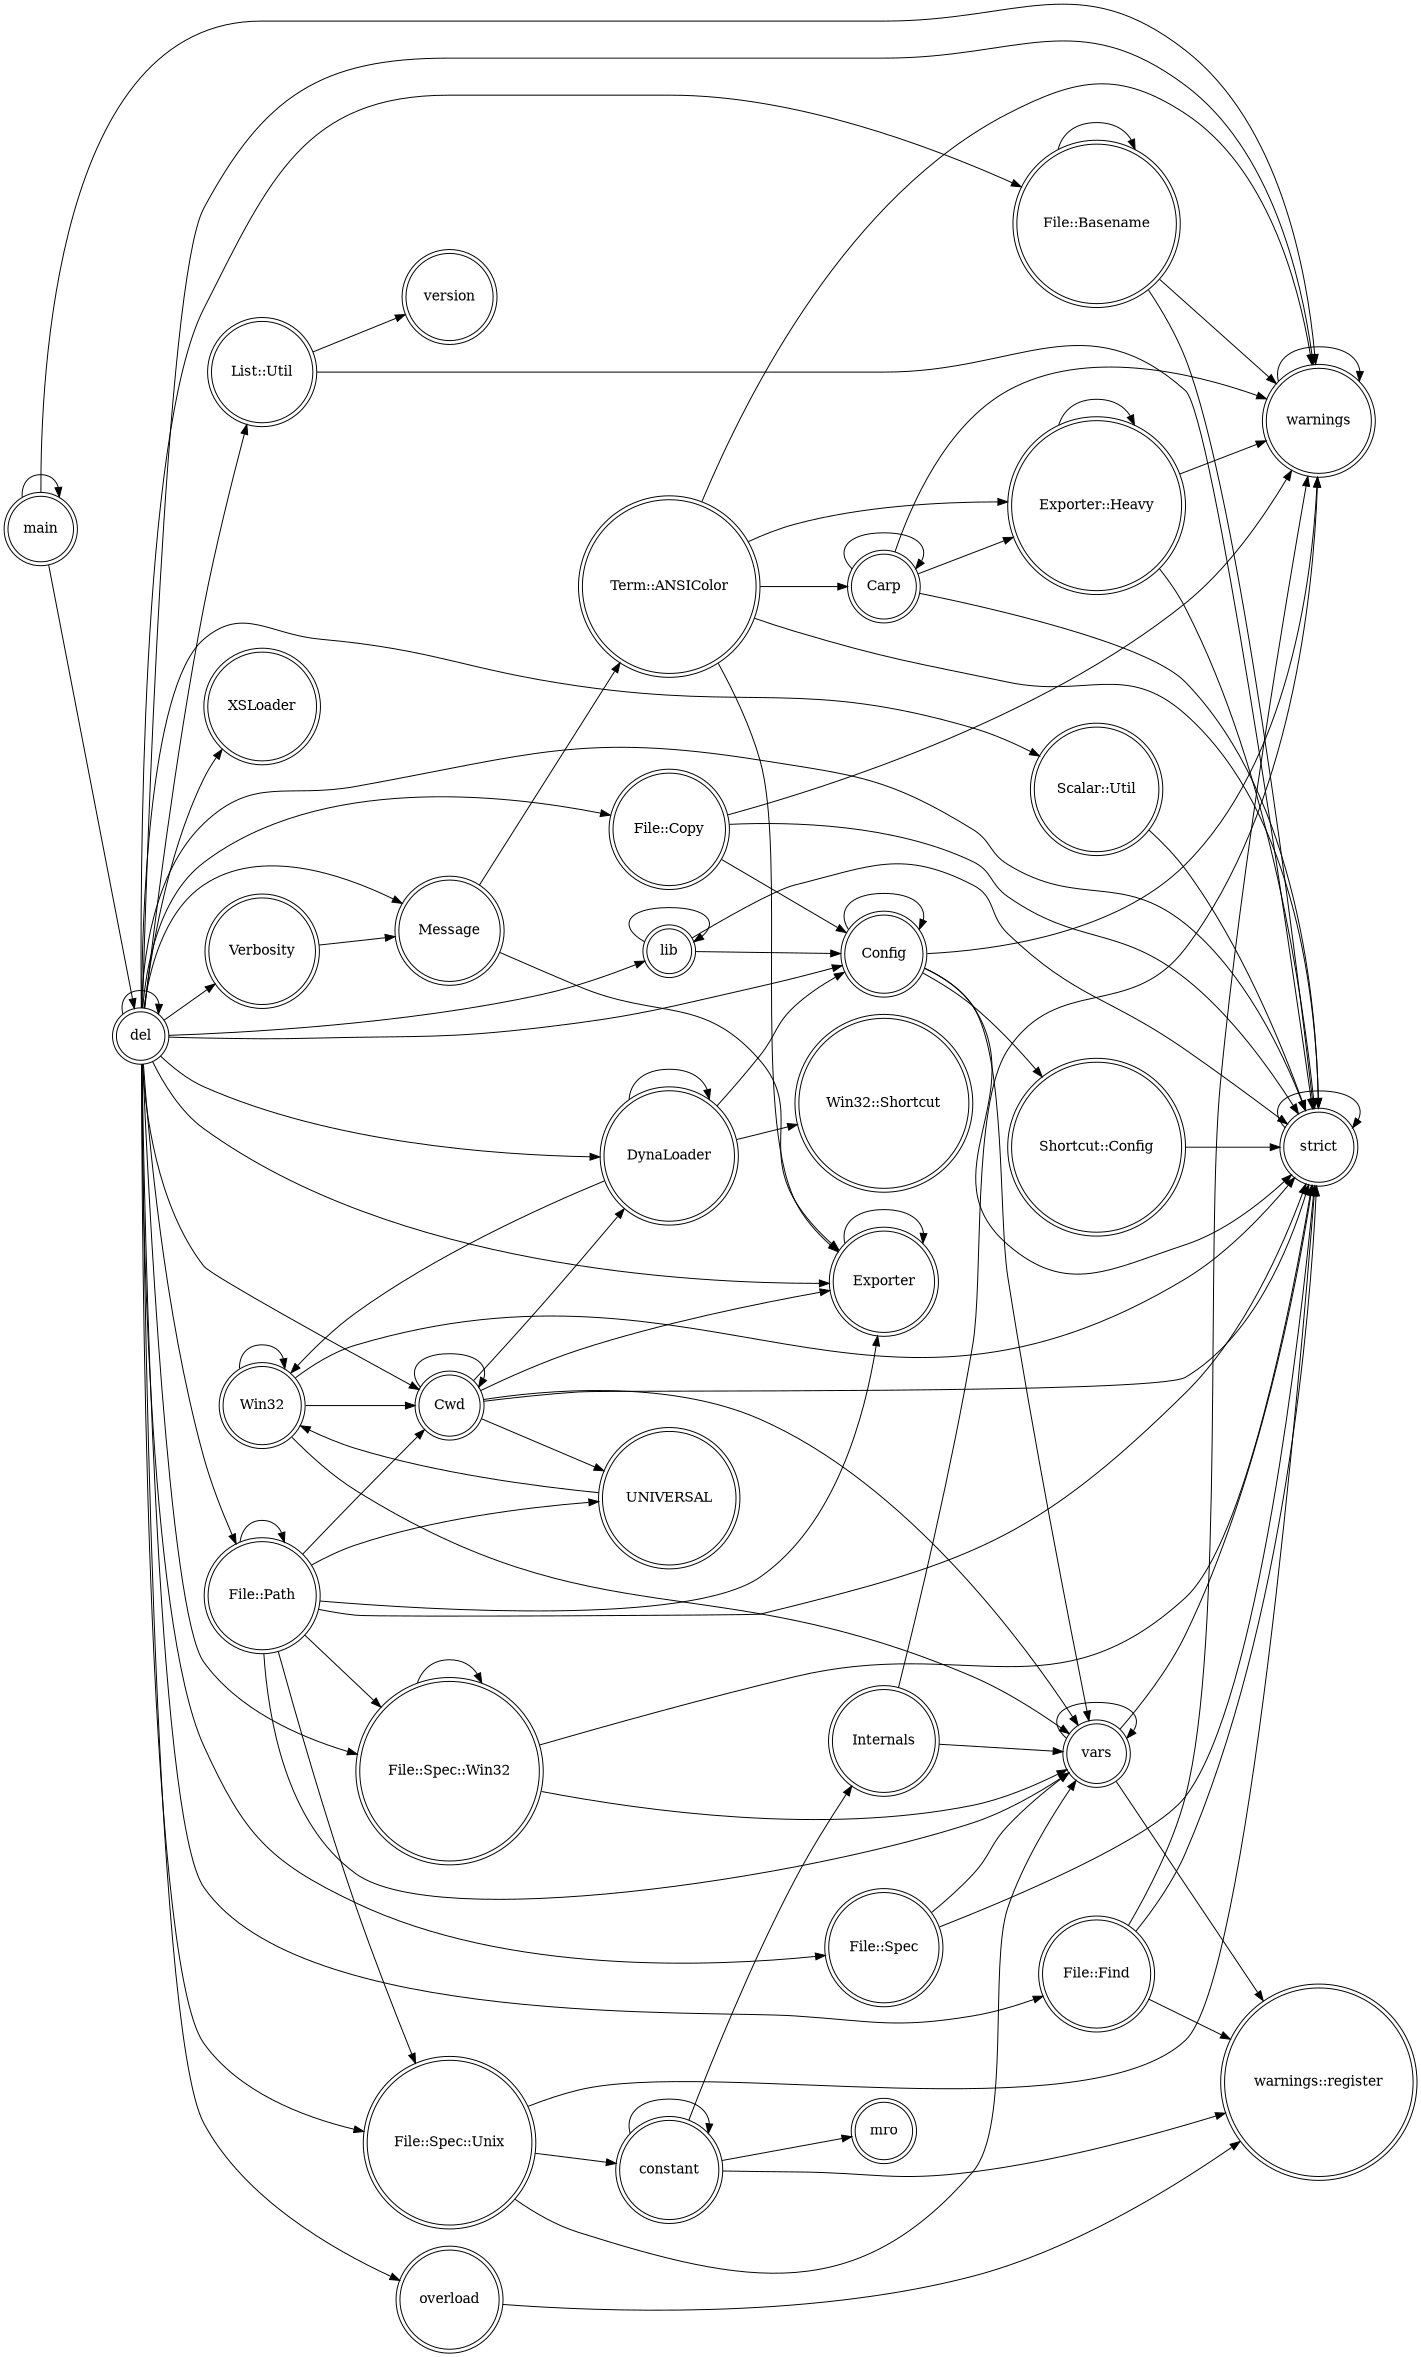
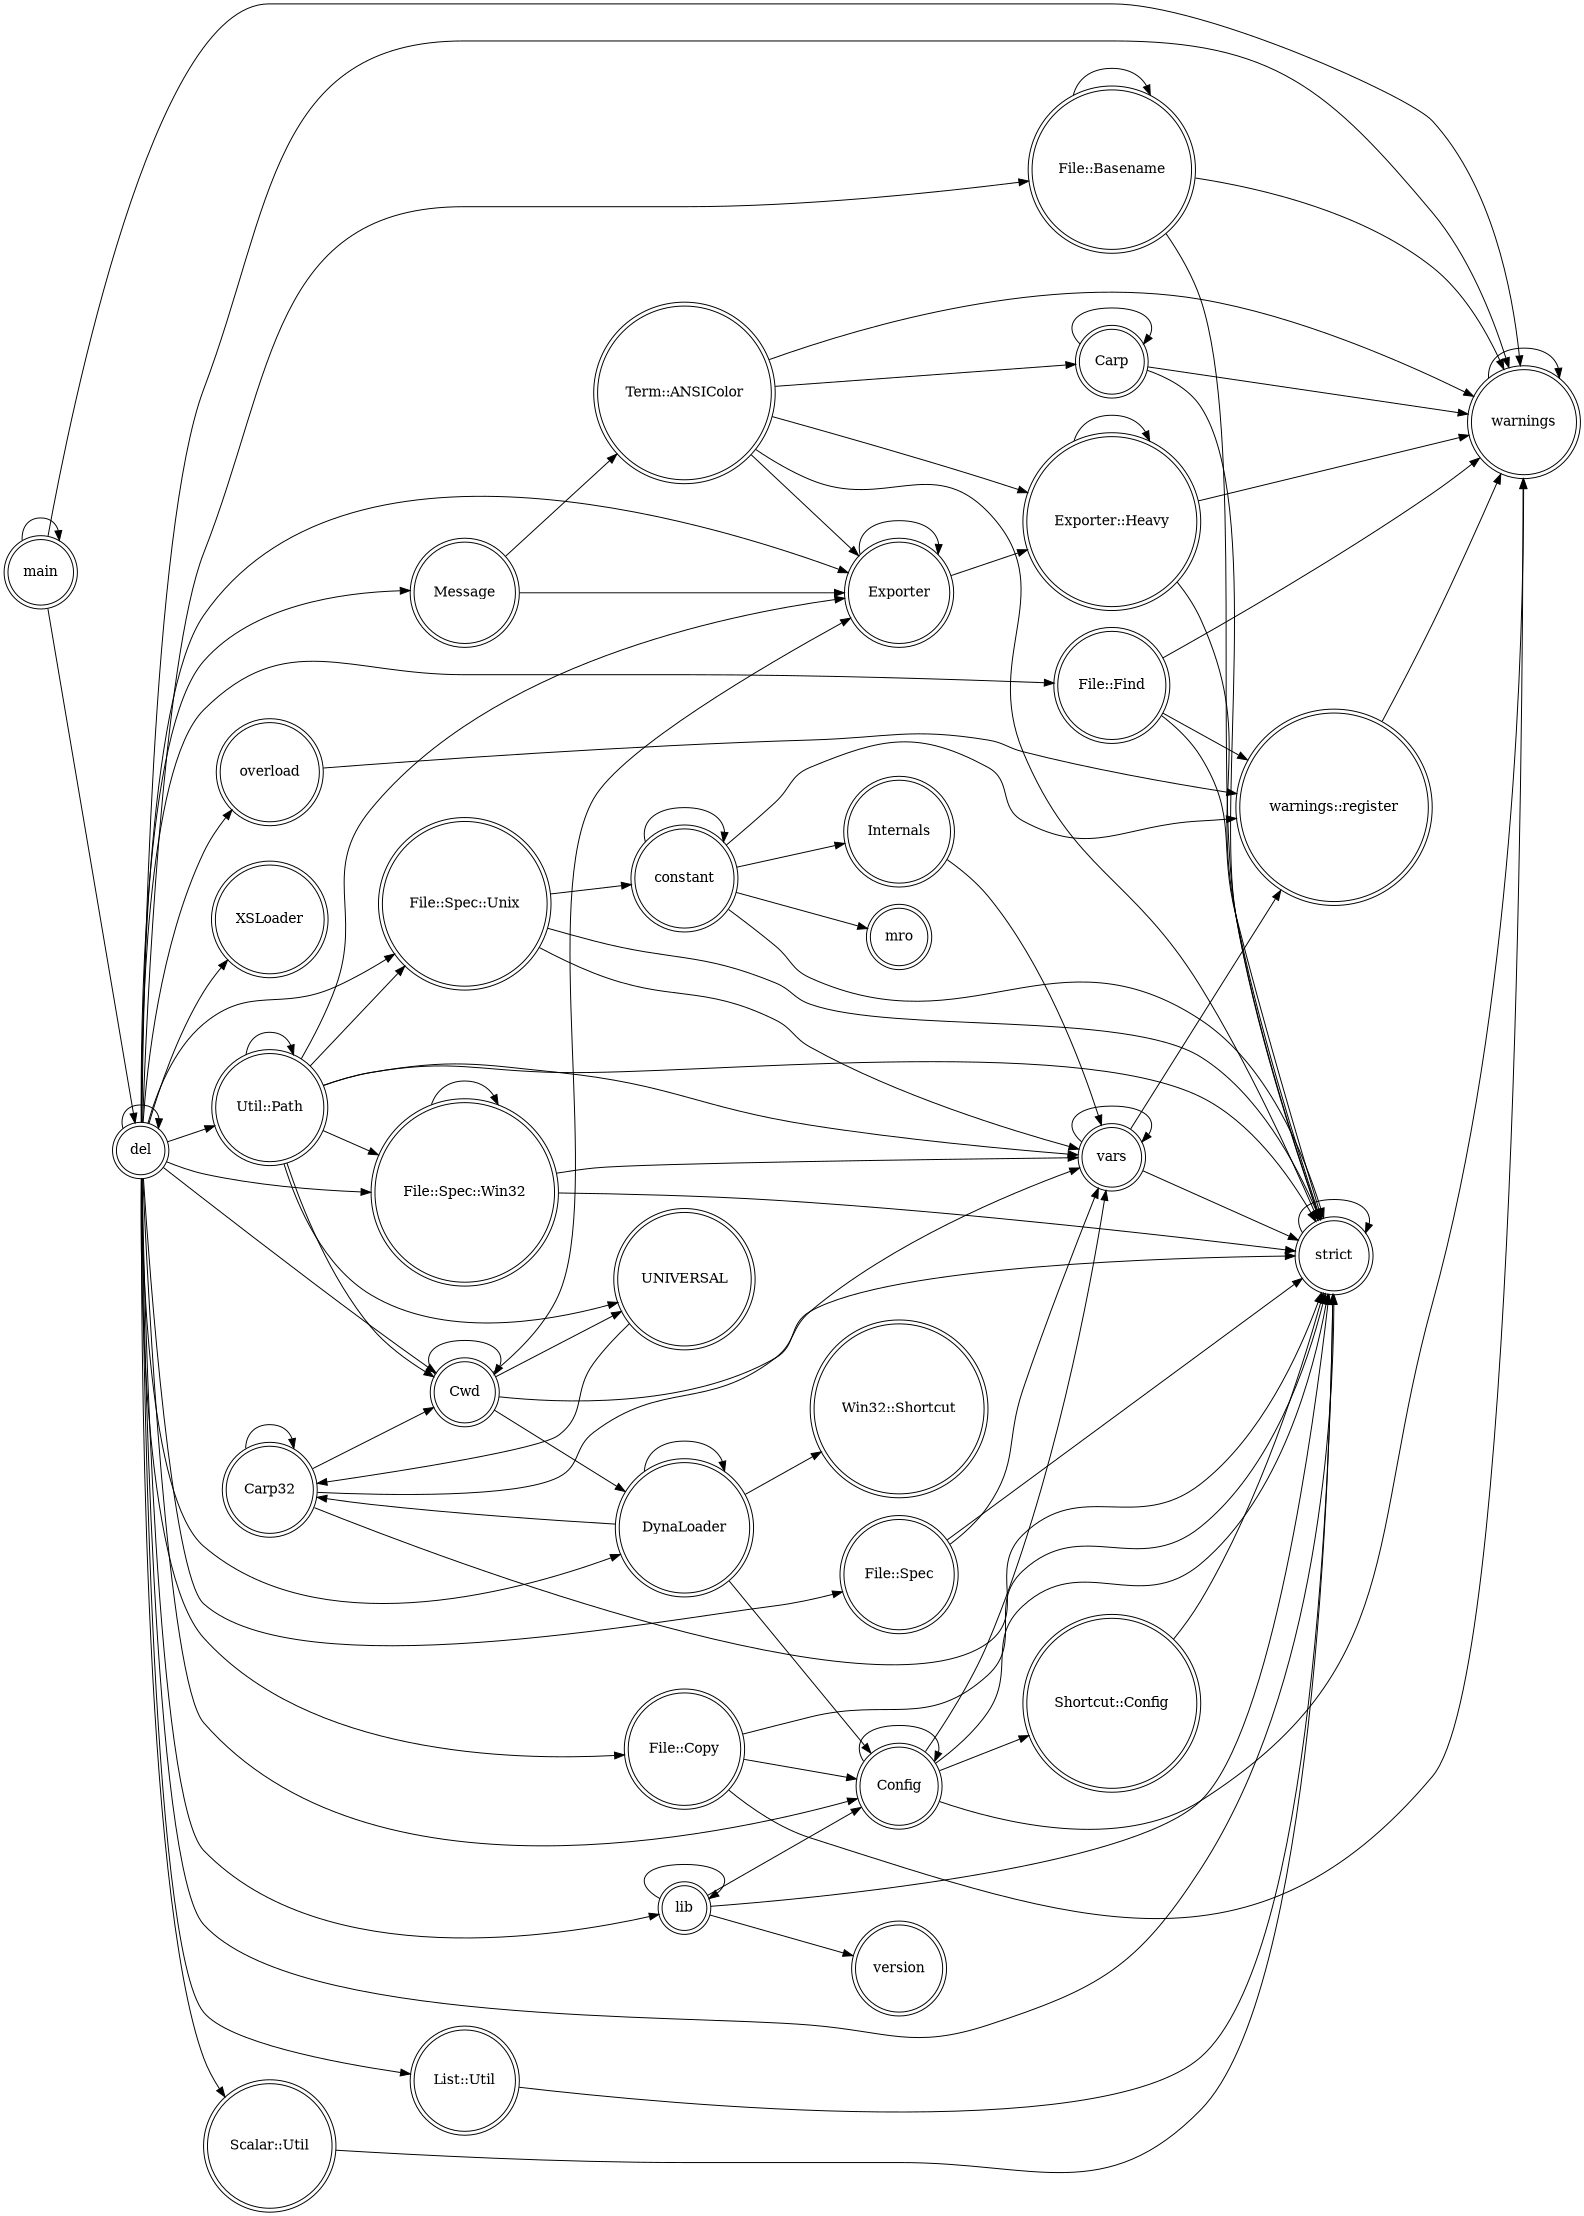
(354, 335) -> (777, 1934)
(961, 557) -> (985, 564)
(262, 951) -> none
none -> (1067, 983)
(1023, 1032) -> (1442, 604)
(262, 1406) -> (270, 1490)
(828, 1458) -> none
(262, 1596) -> (270, 1108)
